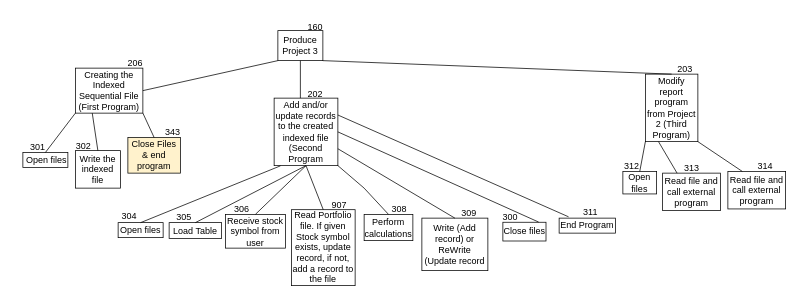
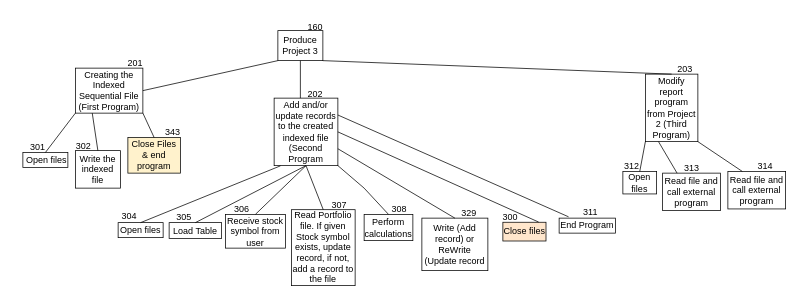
(135, 63) -> (135, 63)
(339, 205) -> (339, 205)
(469, 213) -> (469, 213)
(524, 231) -> (524, 231)
